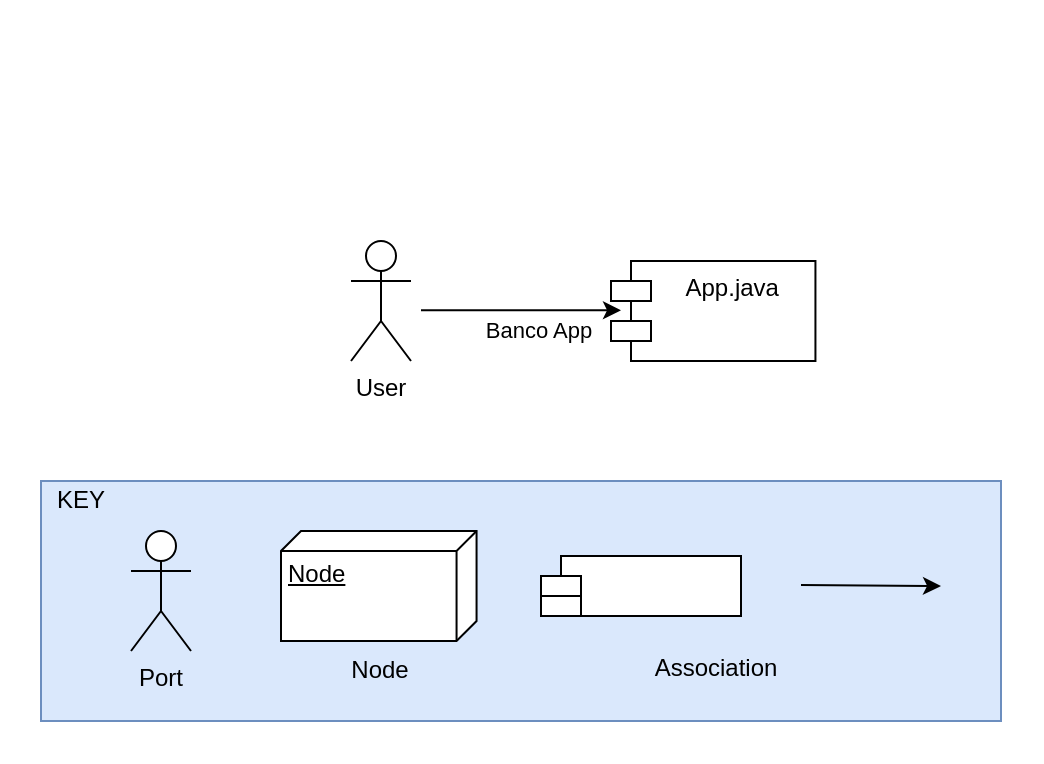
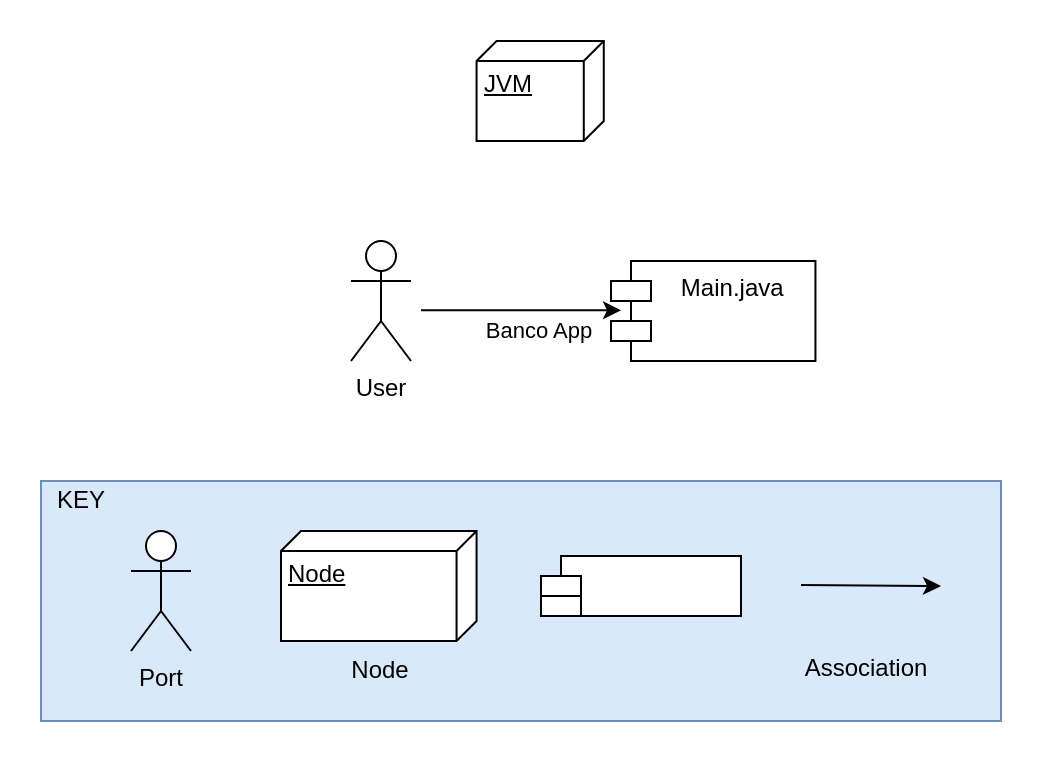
none -> (540, 91)
(732, 288) -> (732, 288)
(717, 669) -> (867, 669)
